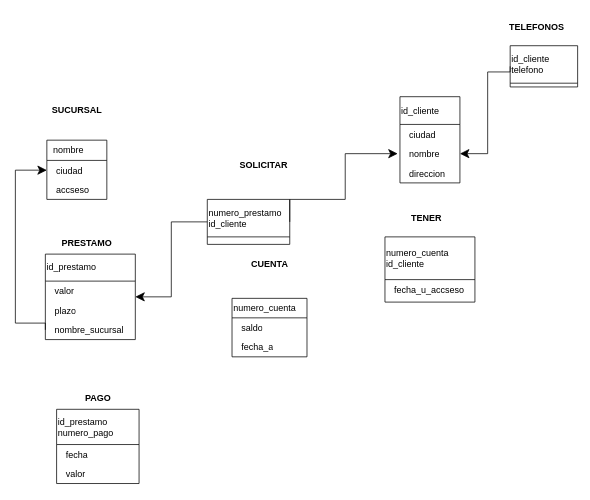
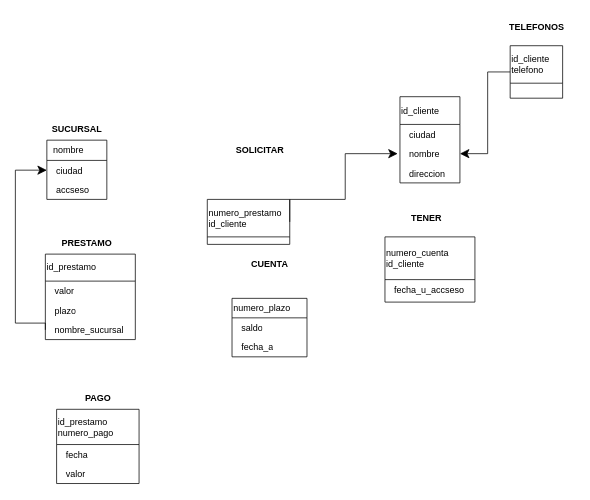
(544, 66) -> (537, 72)
(77, 110) -> (77, 129)
(264, 165) -> (260, 150)
(171, 260) -> none
(266, 308) -> (263, 308)
